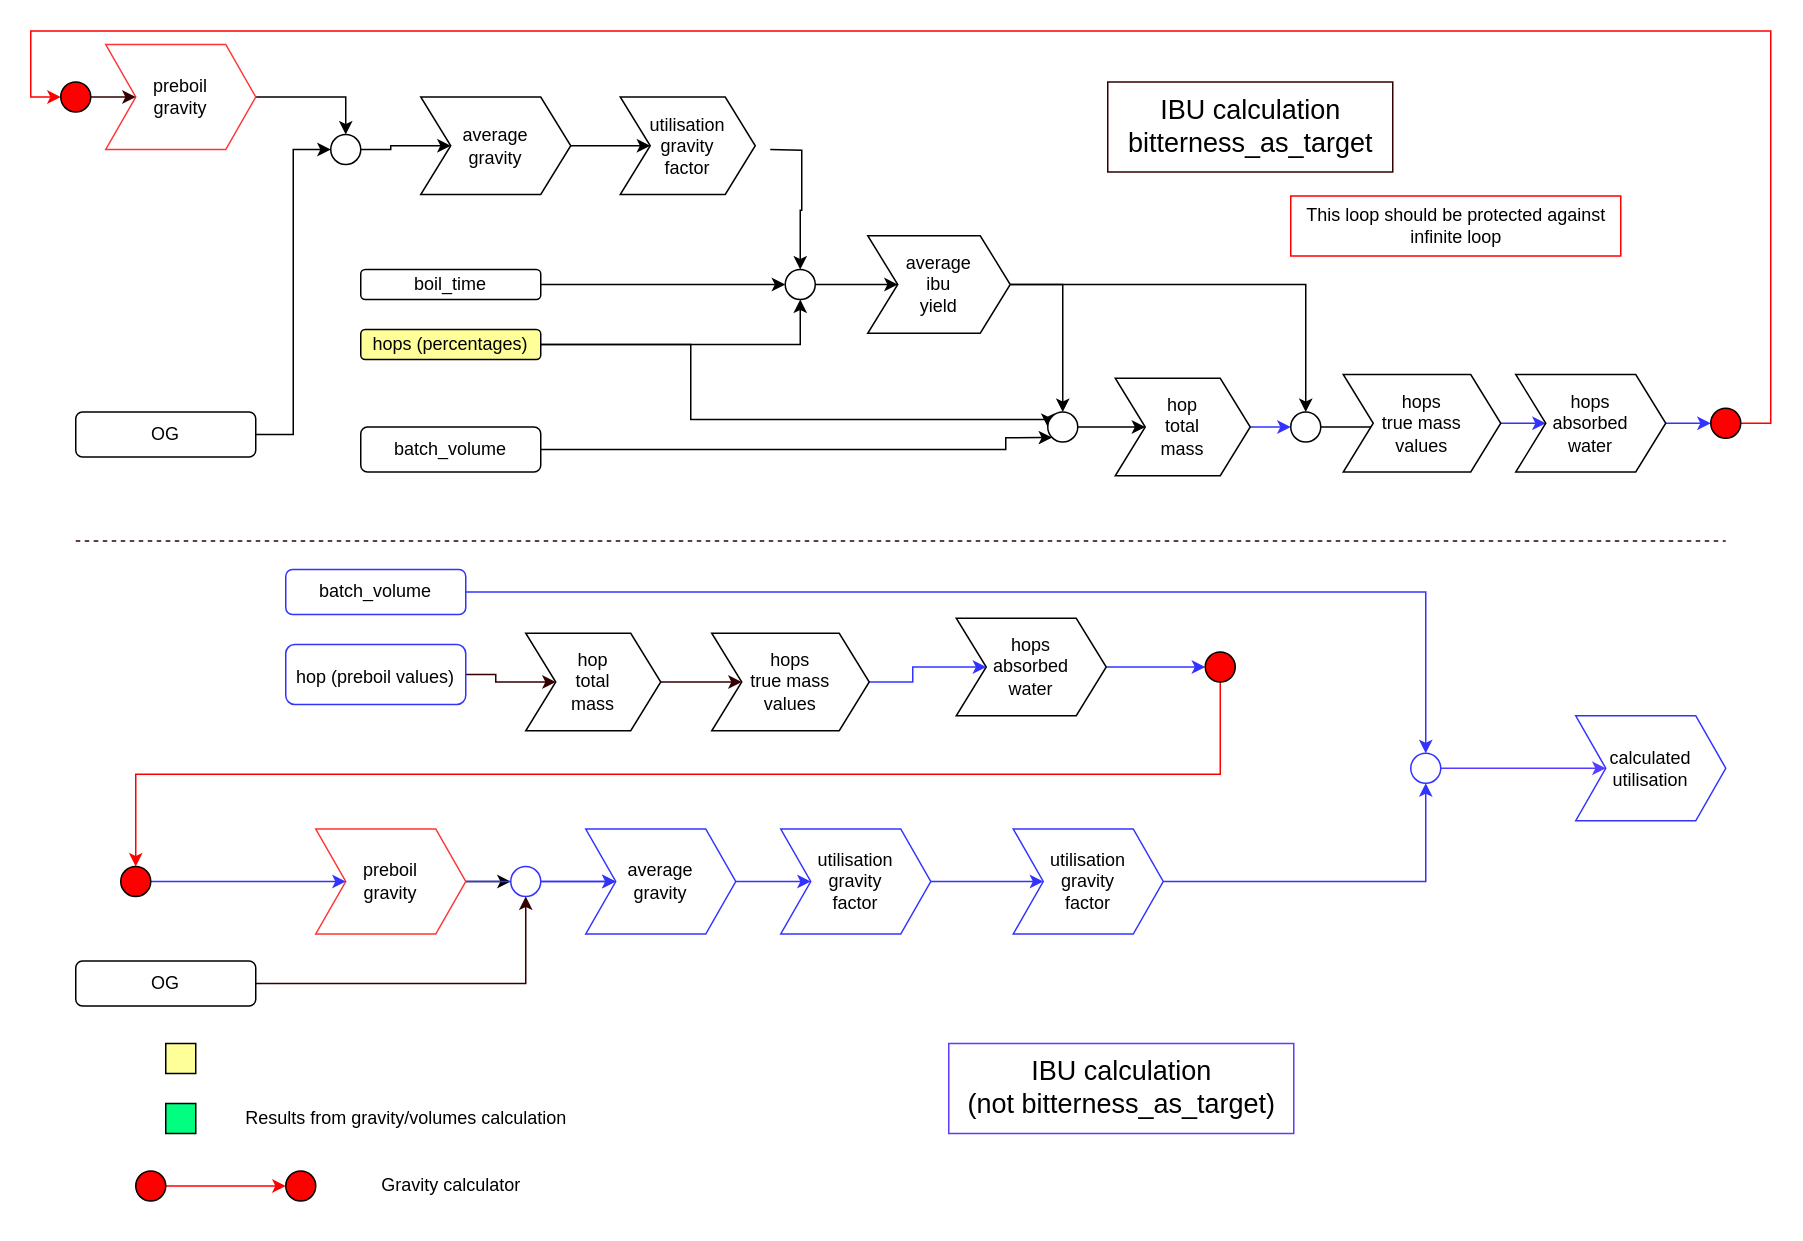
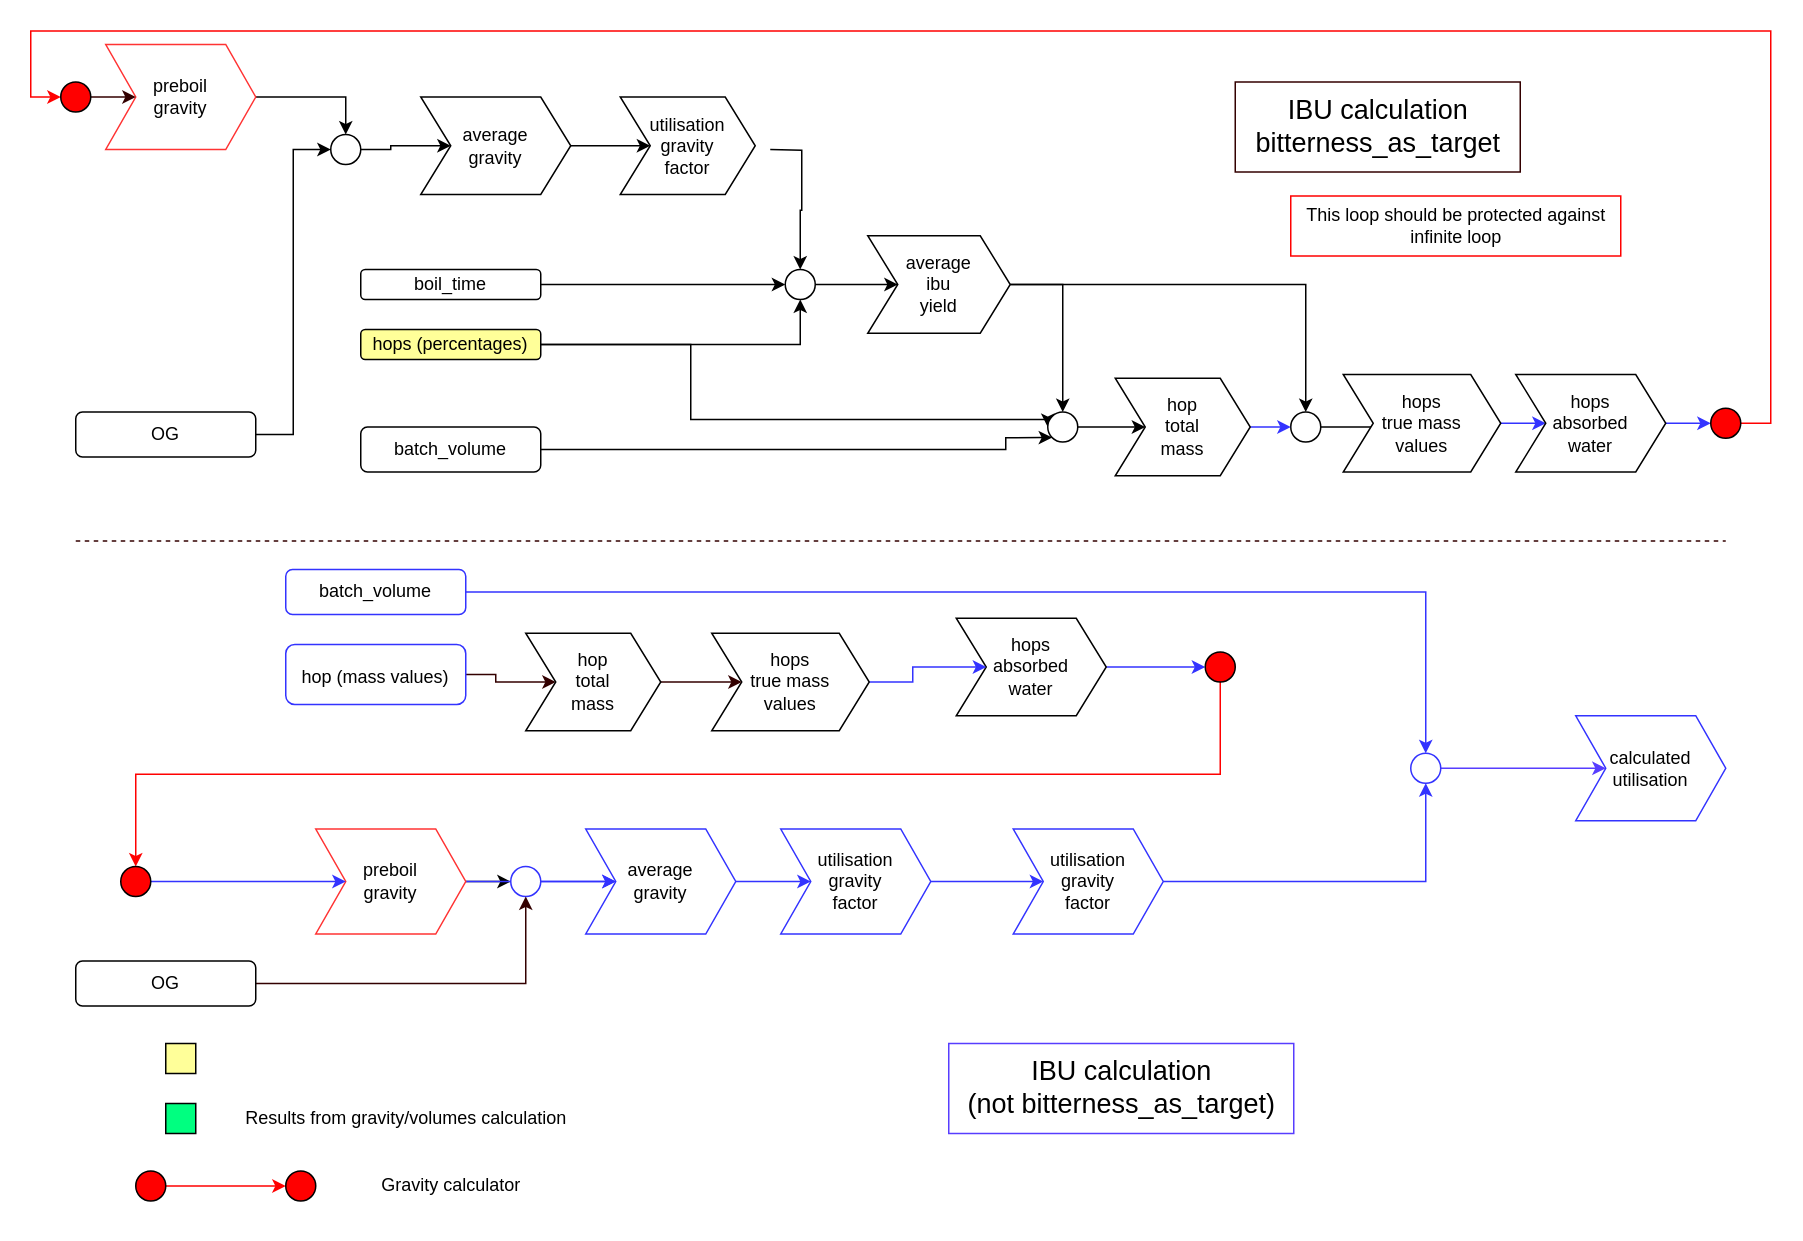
(1250, 127) -> (1378, 127)
(376, 674) -> (376, 674)
